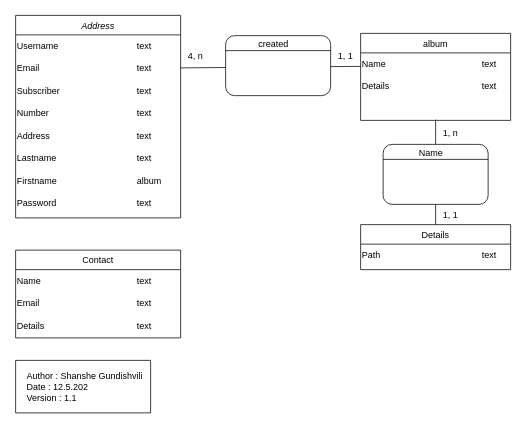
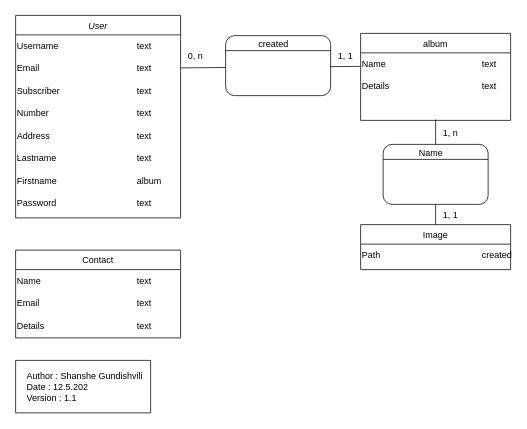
(98, 26) -> (98, 26)
(195, 57) -> (195, 57)
(435, 235) -> (435, 235)
(397, 255) -> (405, 255)
